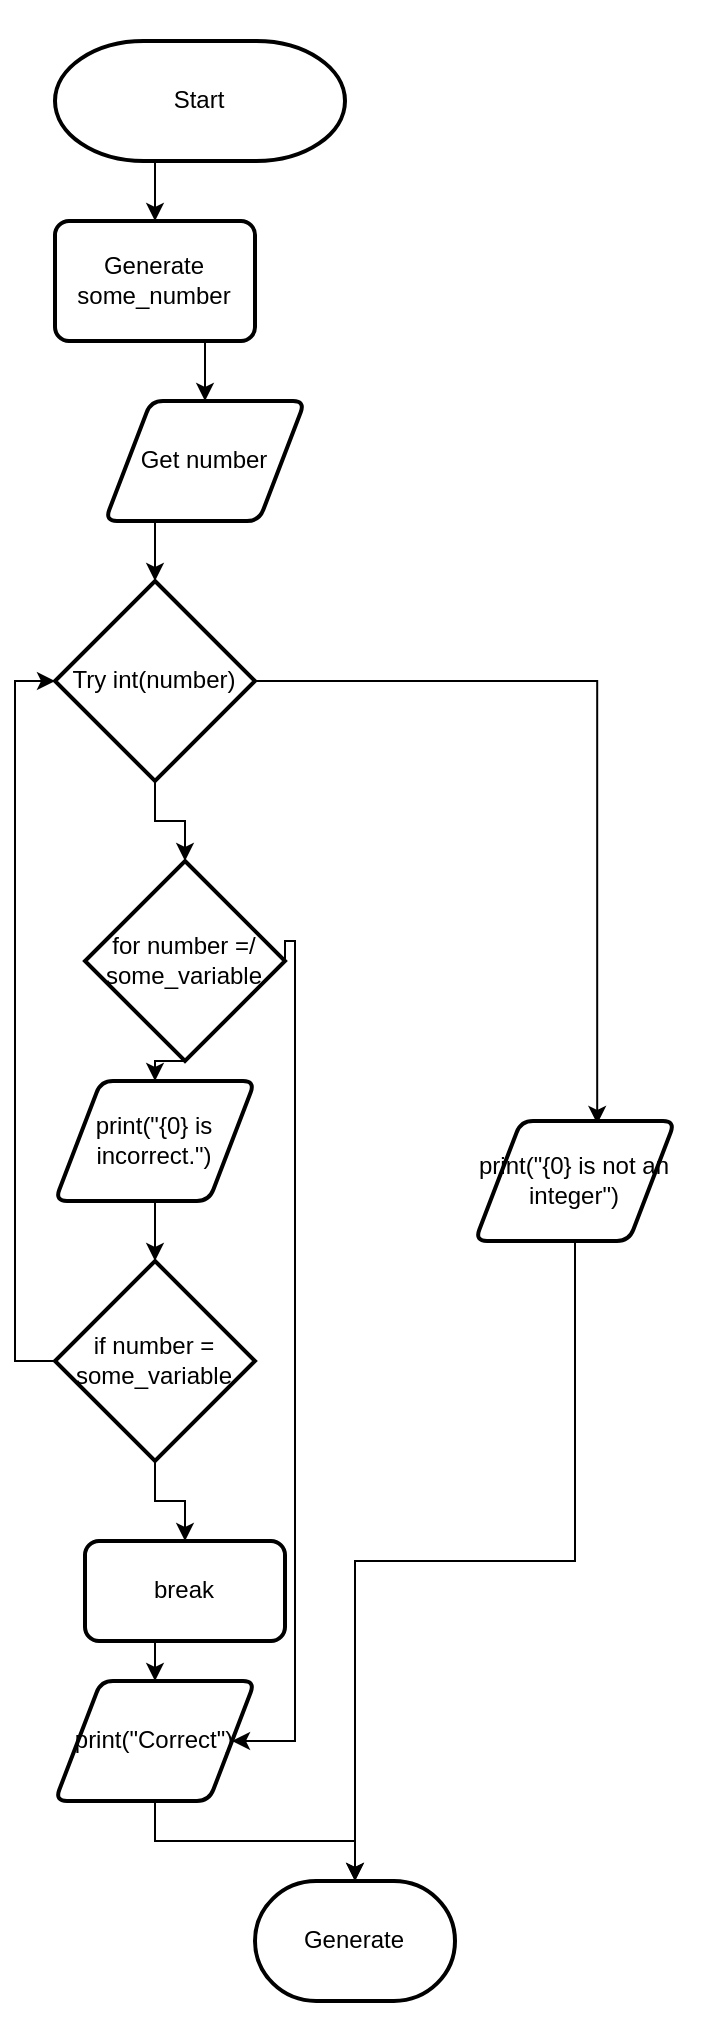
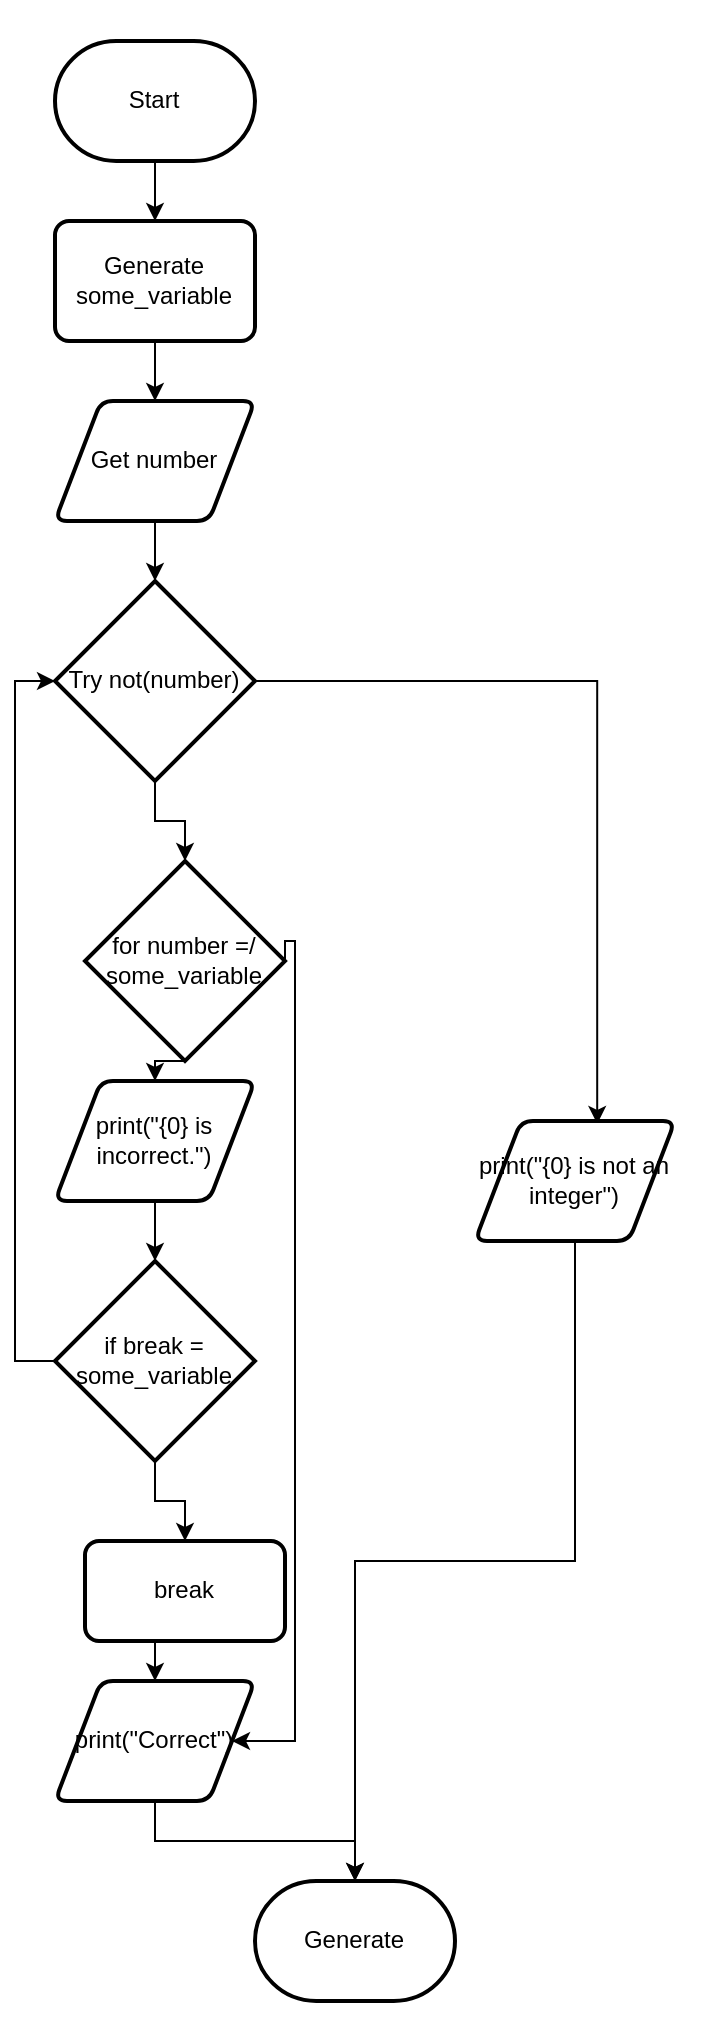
(200, 101) -> (155, 101)
(155, 281) -> (155, 281)
(205, 461) -> (155, 461)
(155, 681) -> (155, 681)
(155, 1361) -> (155, 1361)
